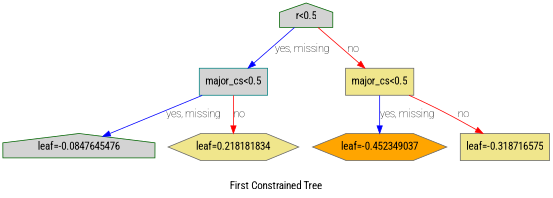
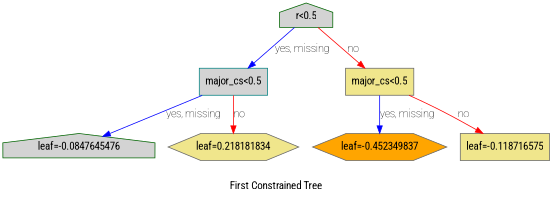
(380, 147) -> (380, 147)
(505, 147) -> (505, 147)
